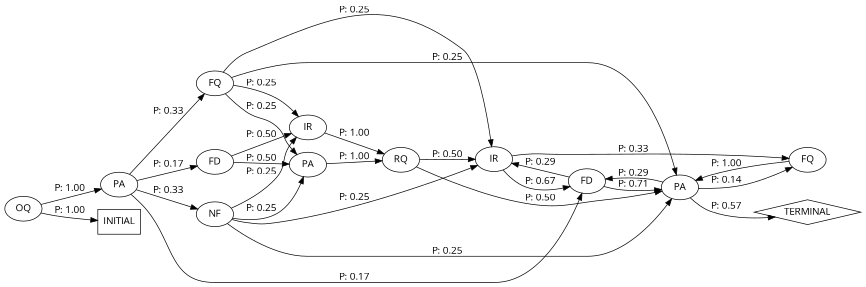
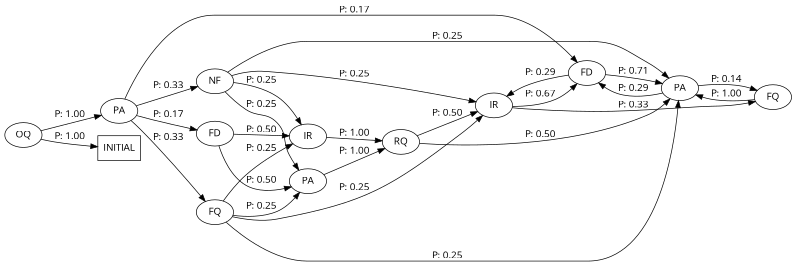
(808, 212) -> none
